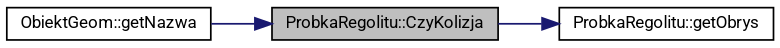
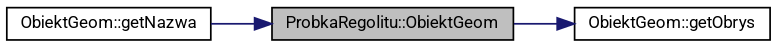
(385, 24) -> (393, 24)
(666, 24) -> (672, 24)
